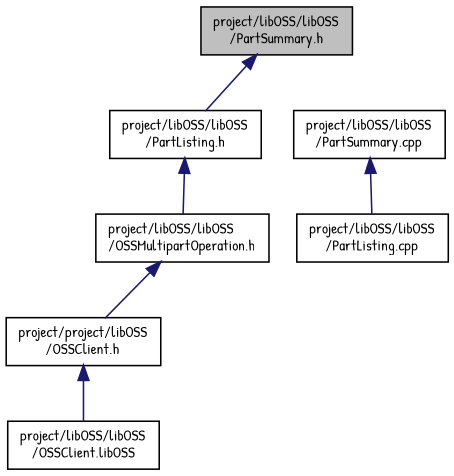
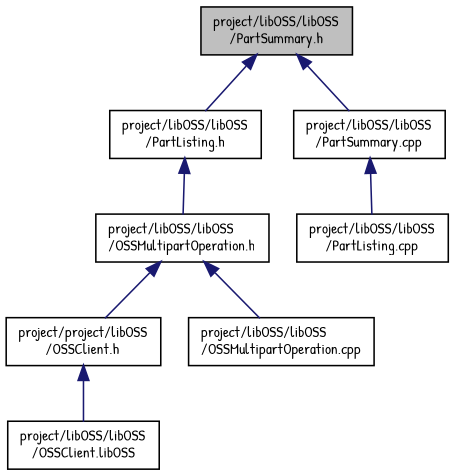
none -> (328, 88)
none -> (281, 342)
